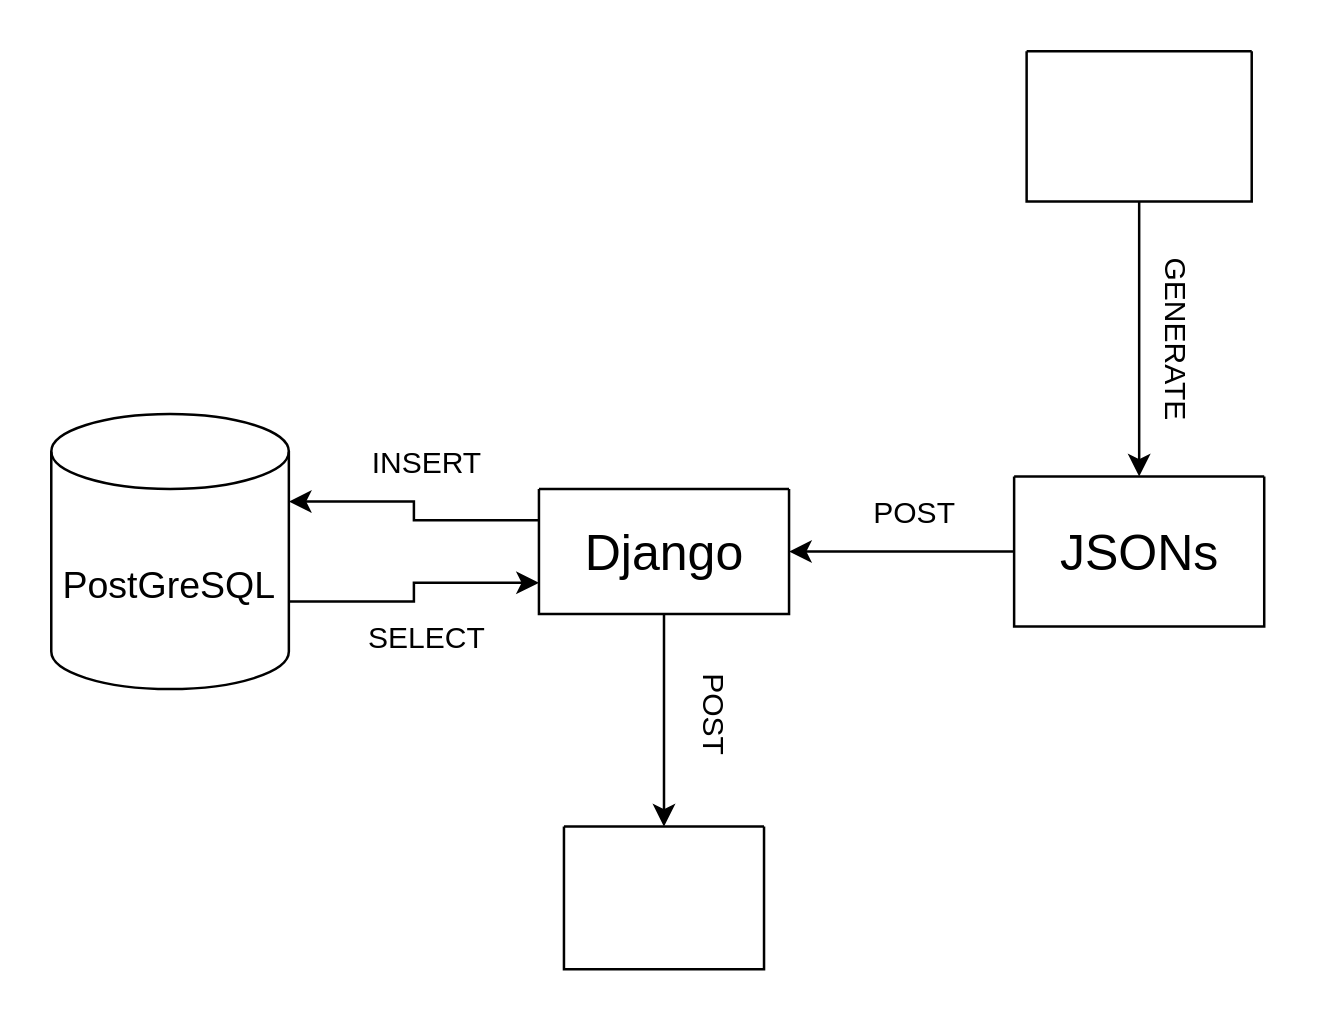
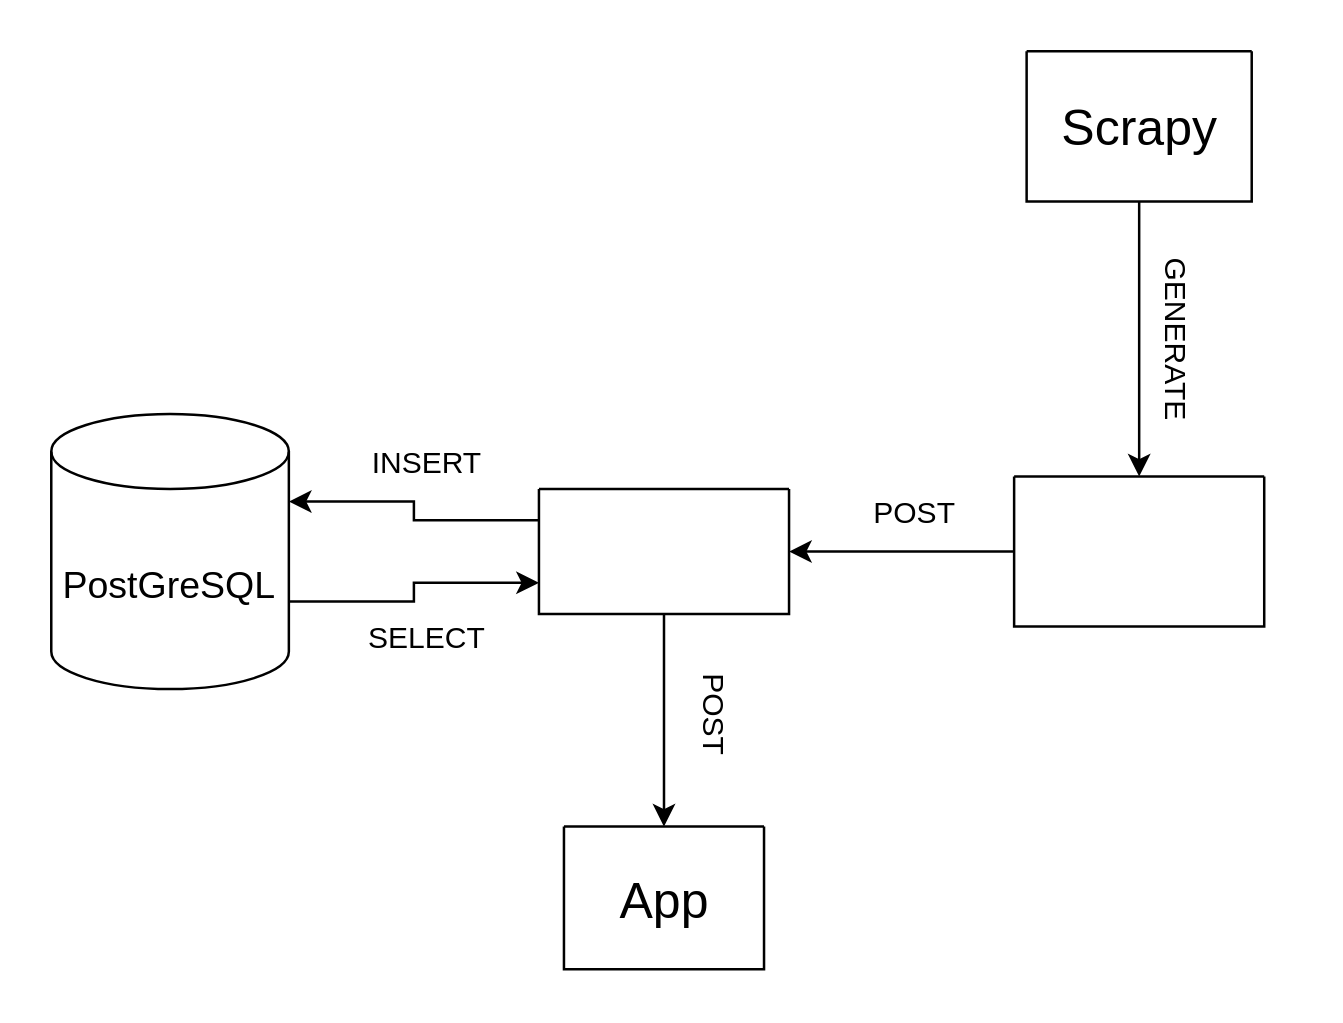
none -> (1139, 126)
(664, 551) -> none
(1139, 551) -> none
none -> (664, 898)
